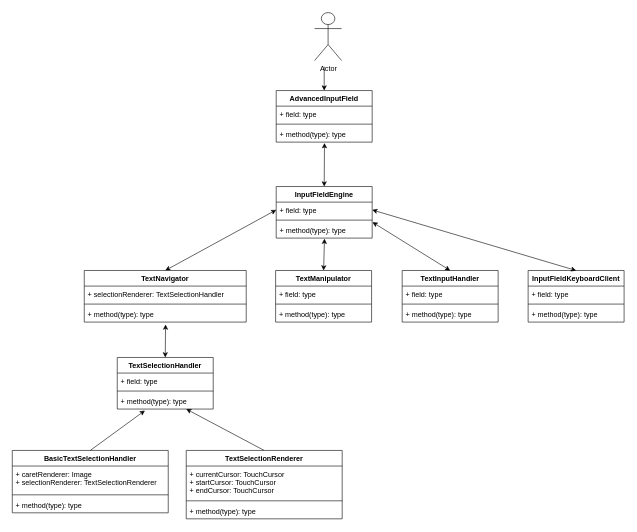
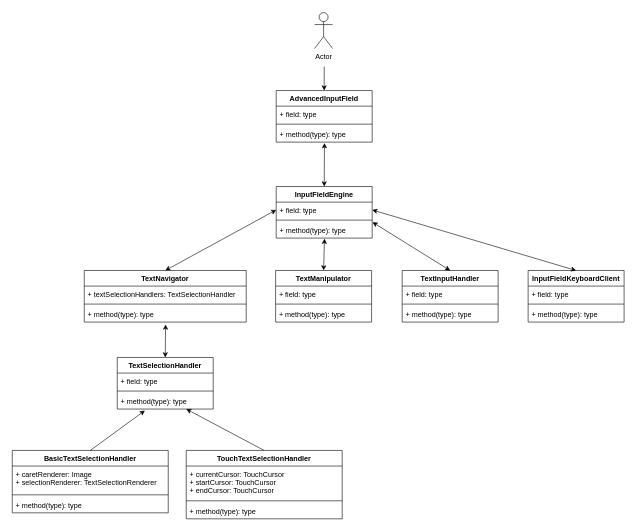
(328, 36) -> (324, 30)
(163, 294) -> (170, 294)
(264, 458) -> (264, 458)
